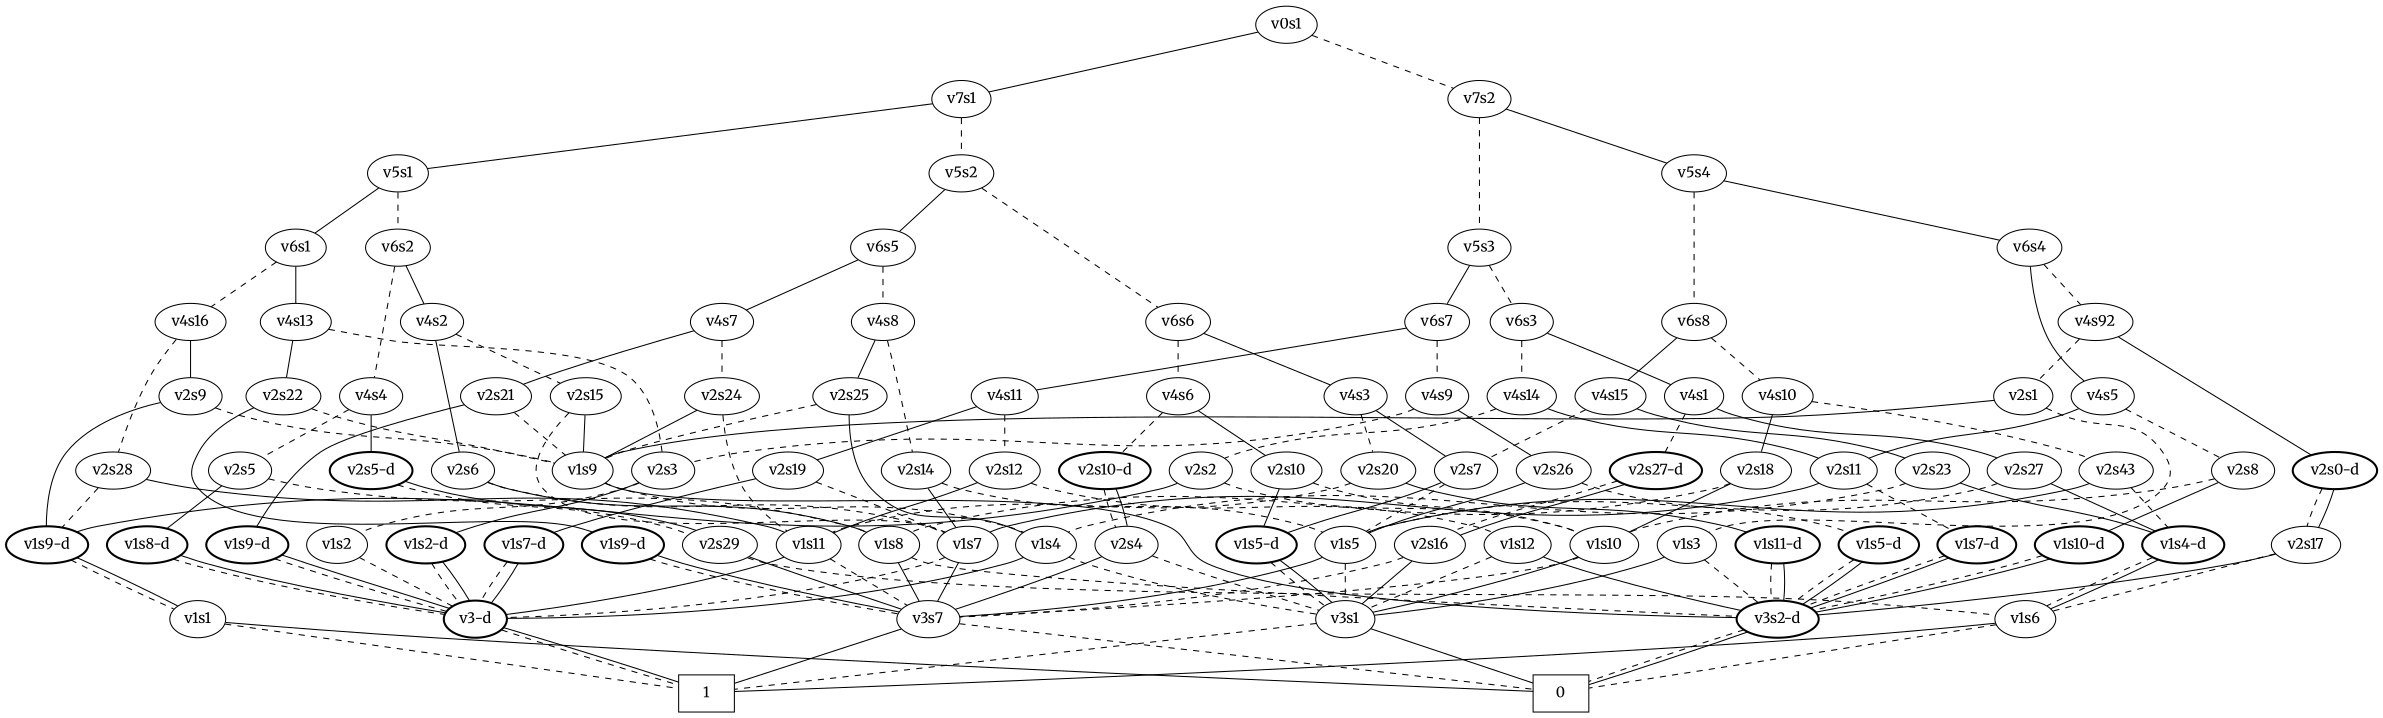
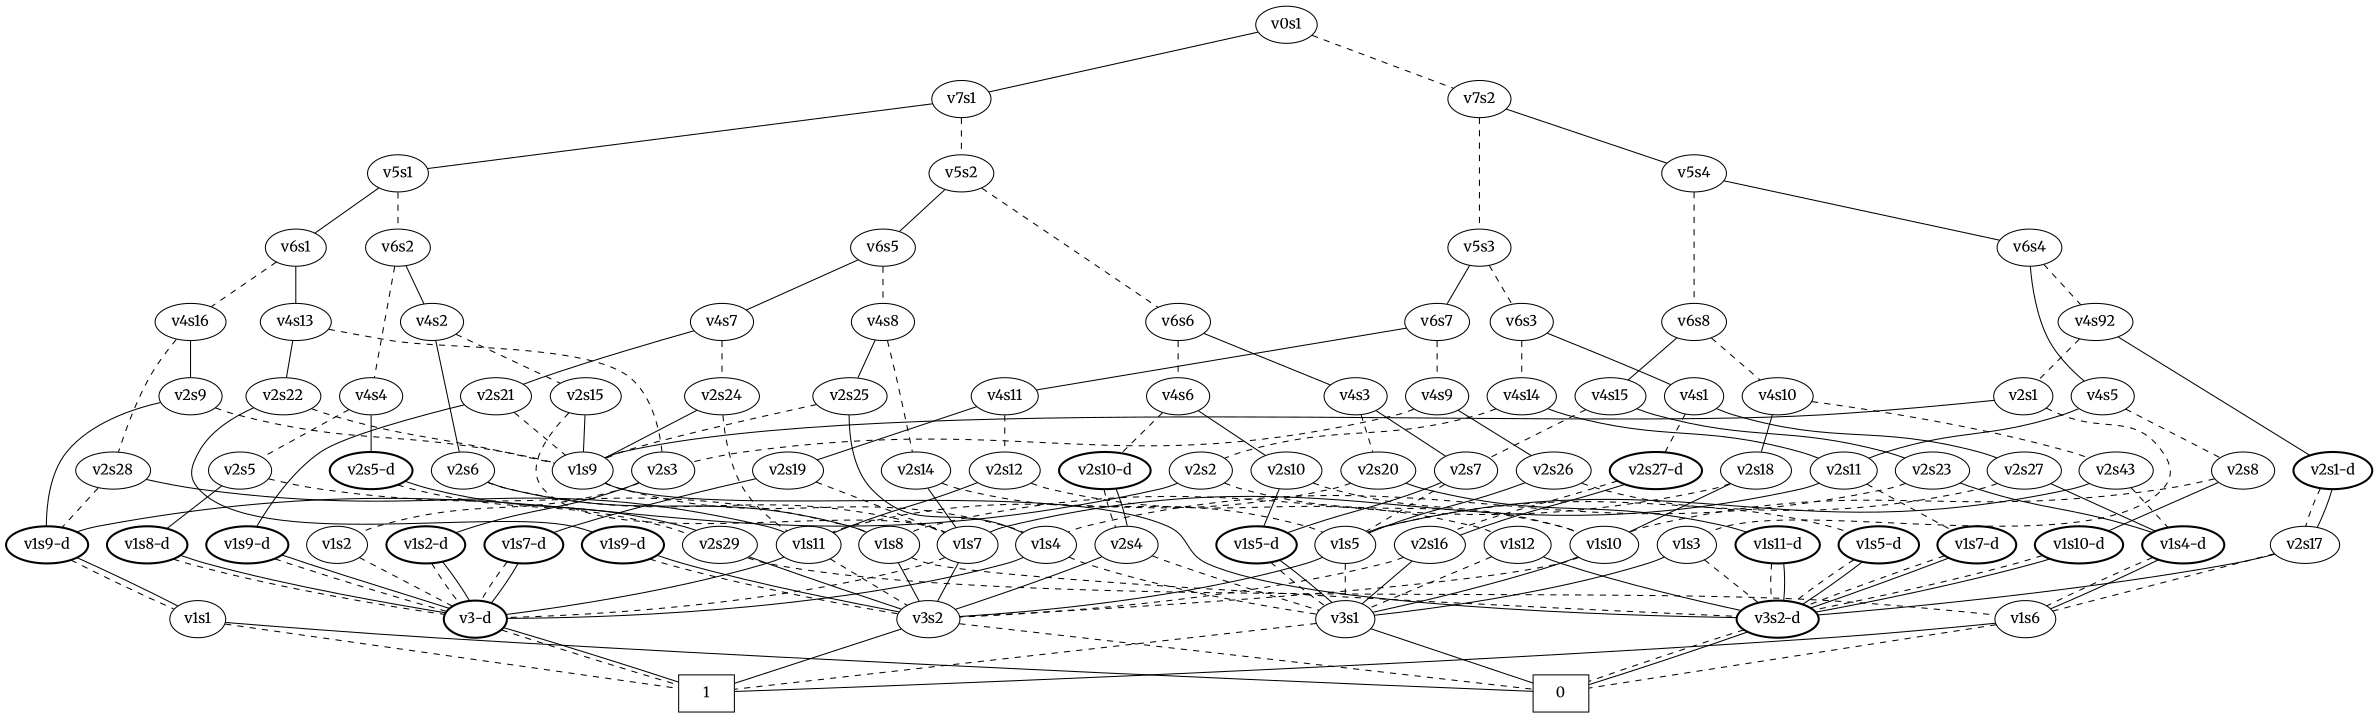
(2335, 471) -> (2333, 471)
(928, 619) -> (928, 619)
